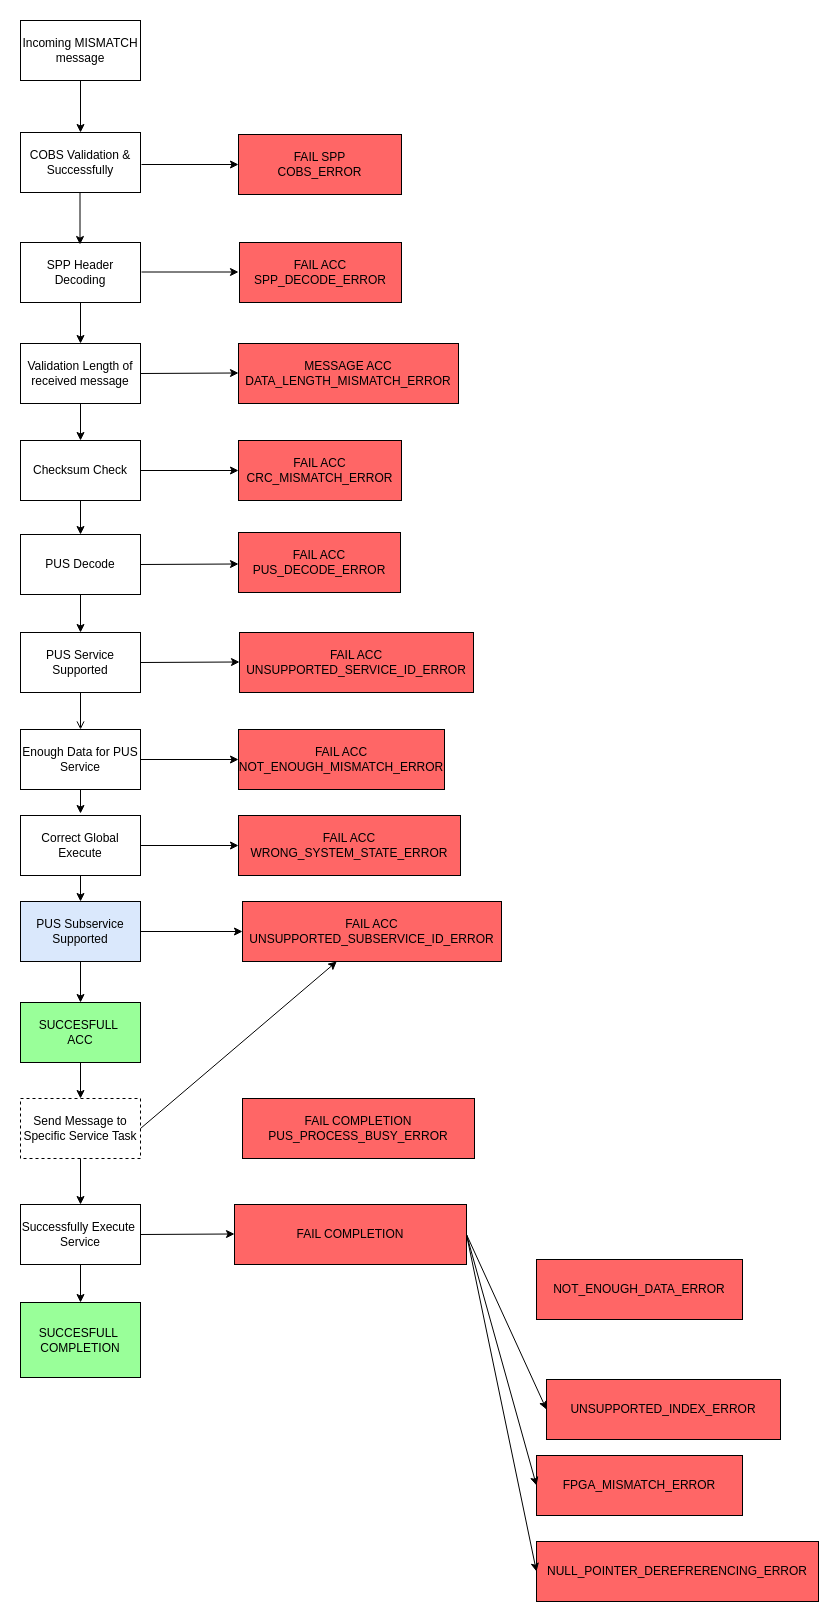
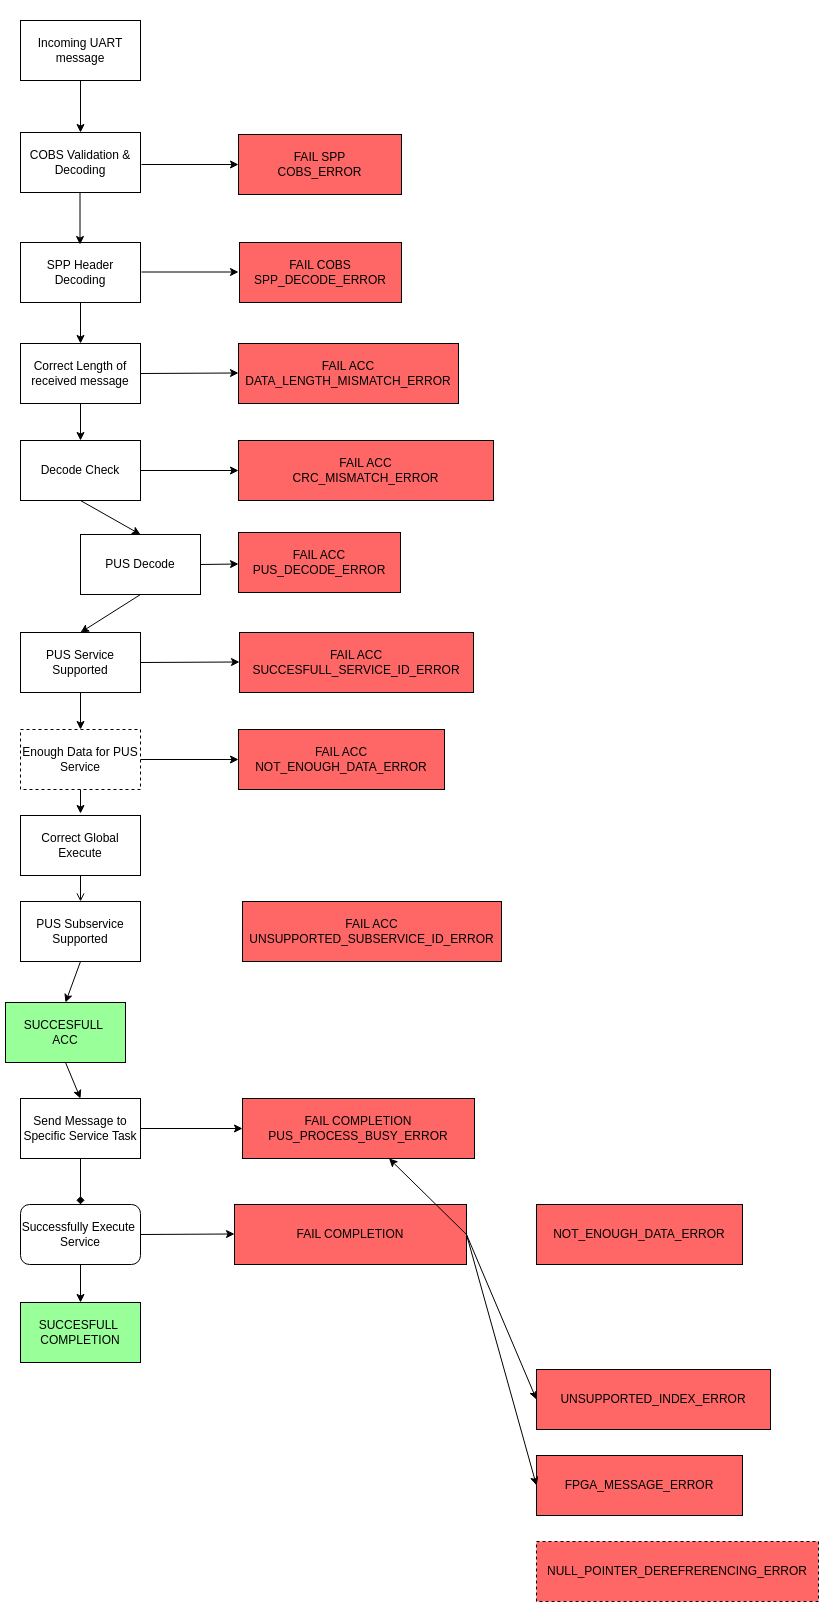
(81, 51) -> (81, 51)
(81, 163) -> (81, 163)
(321, 273) -> (321, 273)
(81, 374) -> (81, 374)
(349, 374) -> (349, 374)
(81, 471) -> (81, 471)
(320, 471) -> (366, 471)
(81, 565) -> (141, 565)
(357, 663) -> (357, 663)
(81, 723) -> (81, 721)
(81, 760) -> (81, 760)
(342, 760) -> (342, 760)
(186, 846) -> none
(350, 846) -> none
(81, 893) -> (81, 895)
(81, 932) -> (81, 932)
(188, 932) -> none
(81, 1033) -> (66, 1033)
(236, 1047) -> (188, 1129)
(81, 1129) -> (81, 1129)
(81, 1196) -> (81, 1196)
(81, 1235) -> (81, 1235)
(640, 1290) -> (640, 1235)
(81, 1340) -> (81, 1333)
(664, 1410) -> (654, 1400)
(503, 1411) -> (429, 1198)
(640, 1486) -> (640, 1486)
(678, 1572) -> (678, 1572)
